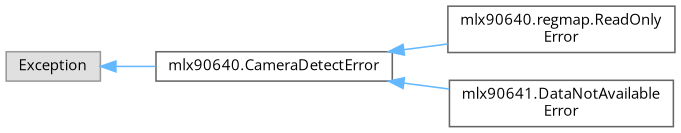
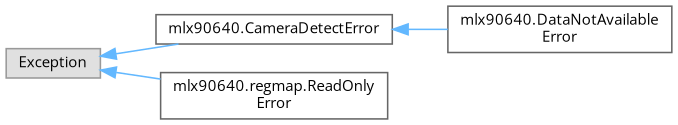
(426, 47) -> (138, 76)
(561, 103) -> (560, 29)
